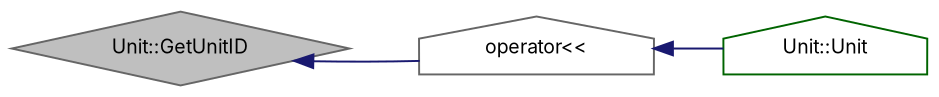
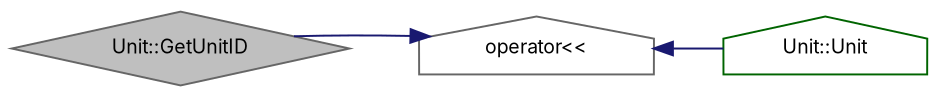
(367, 62) -> (352, 35)
